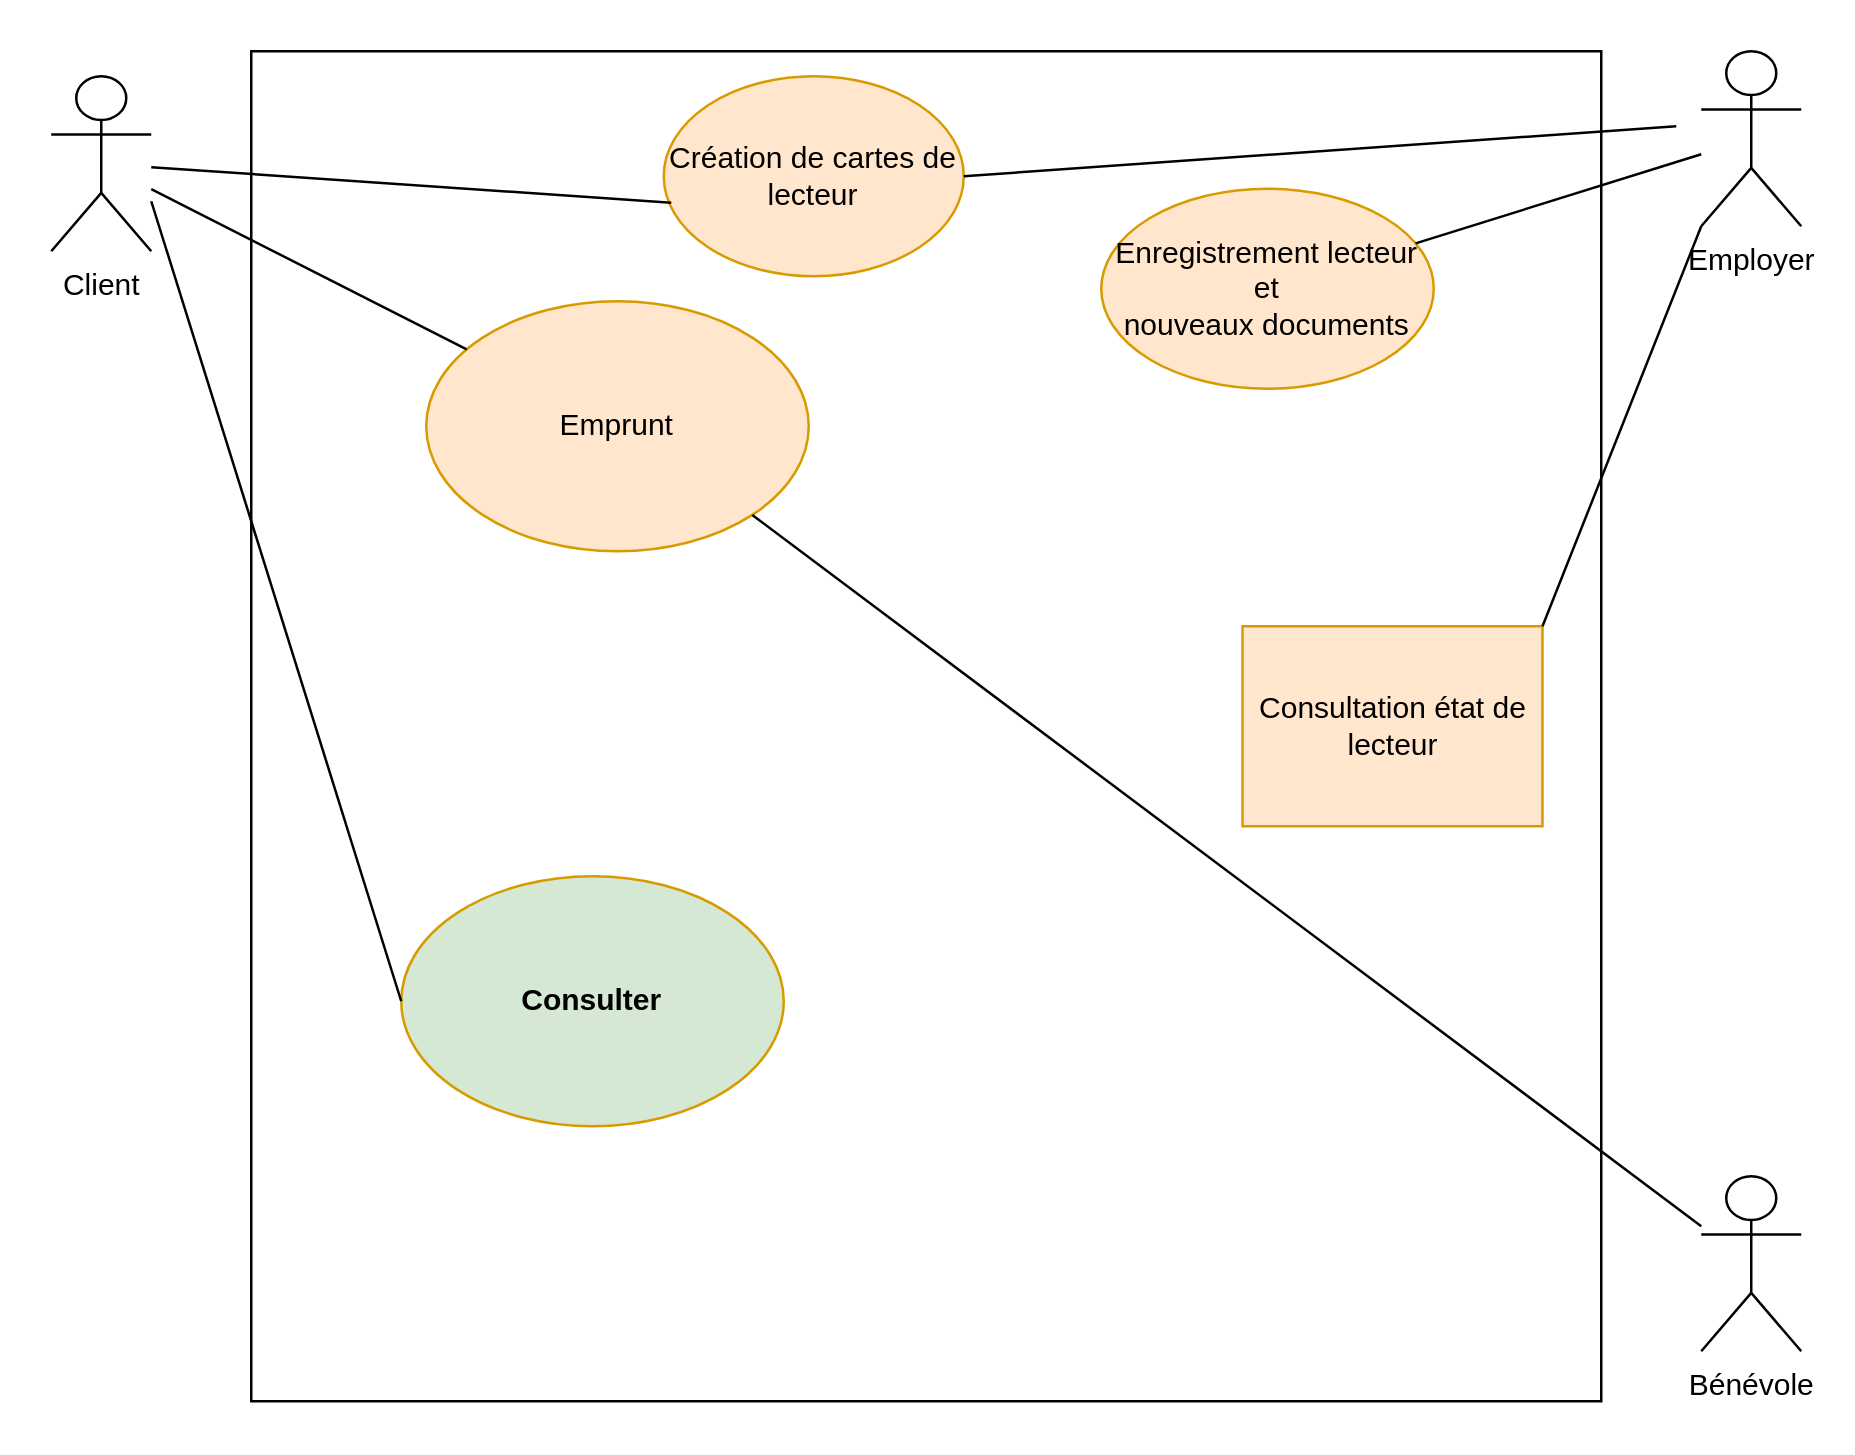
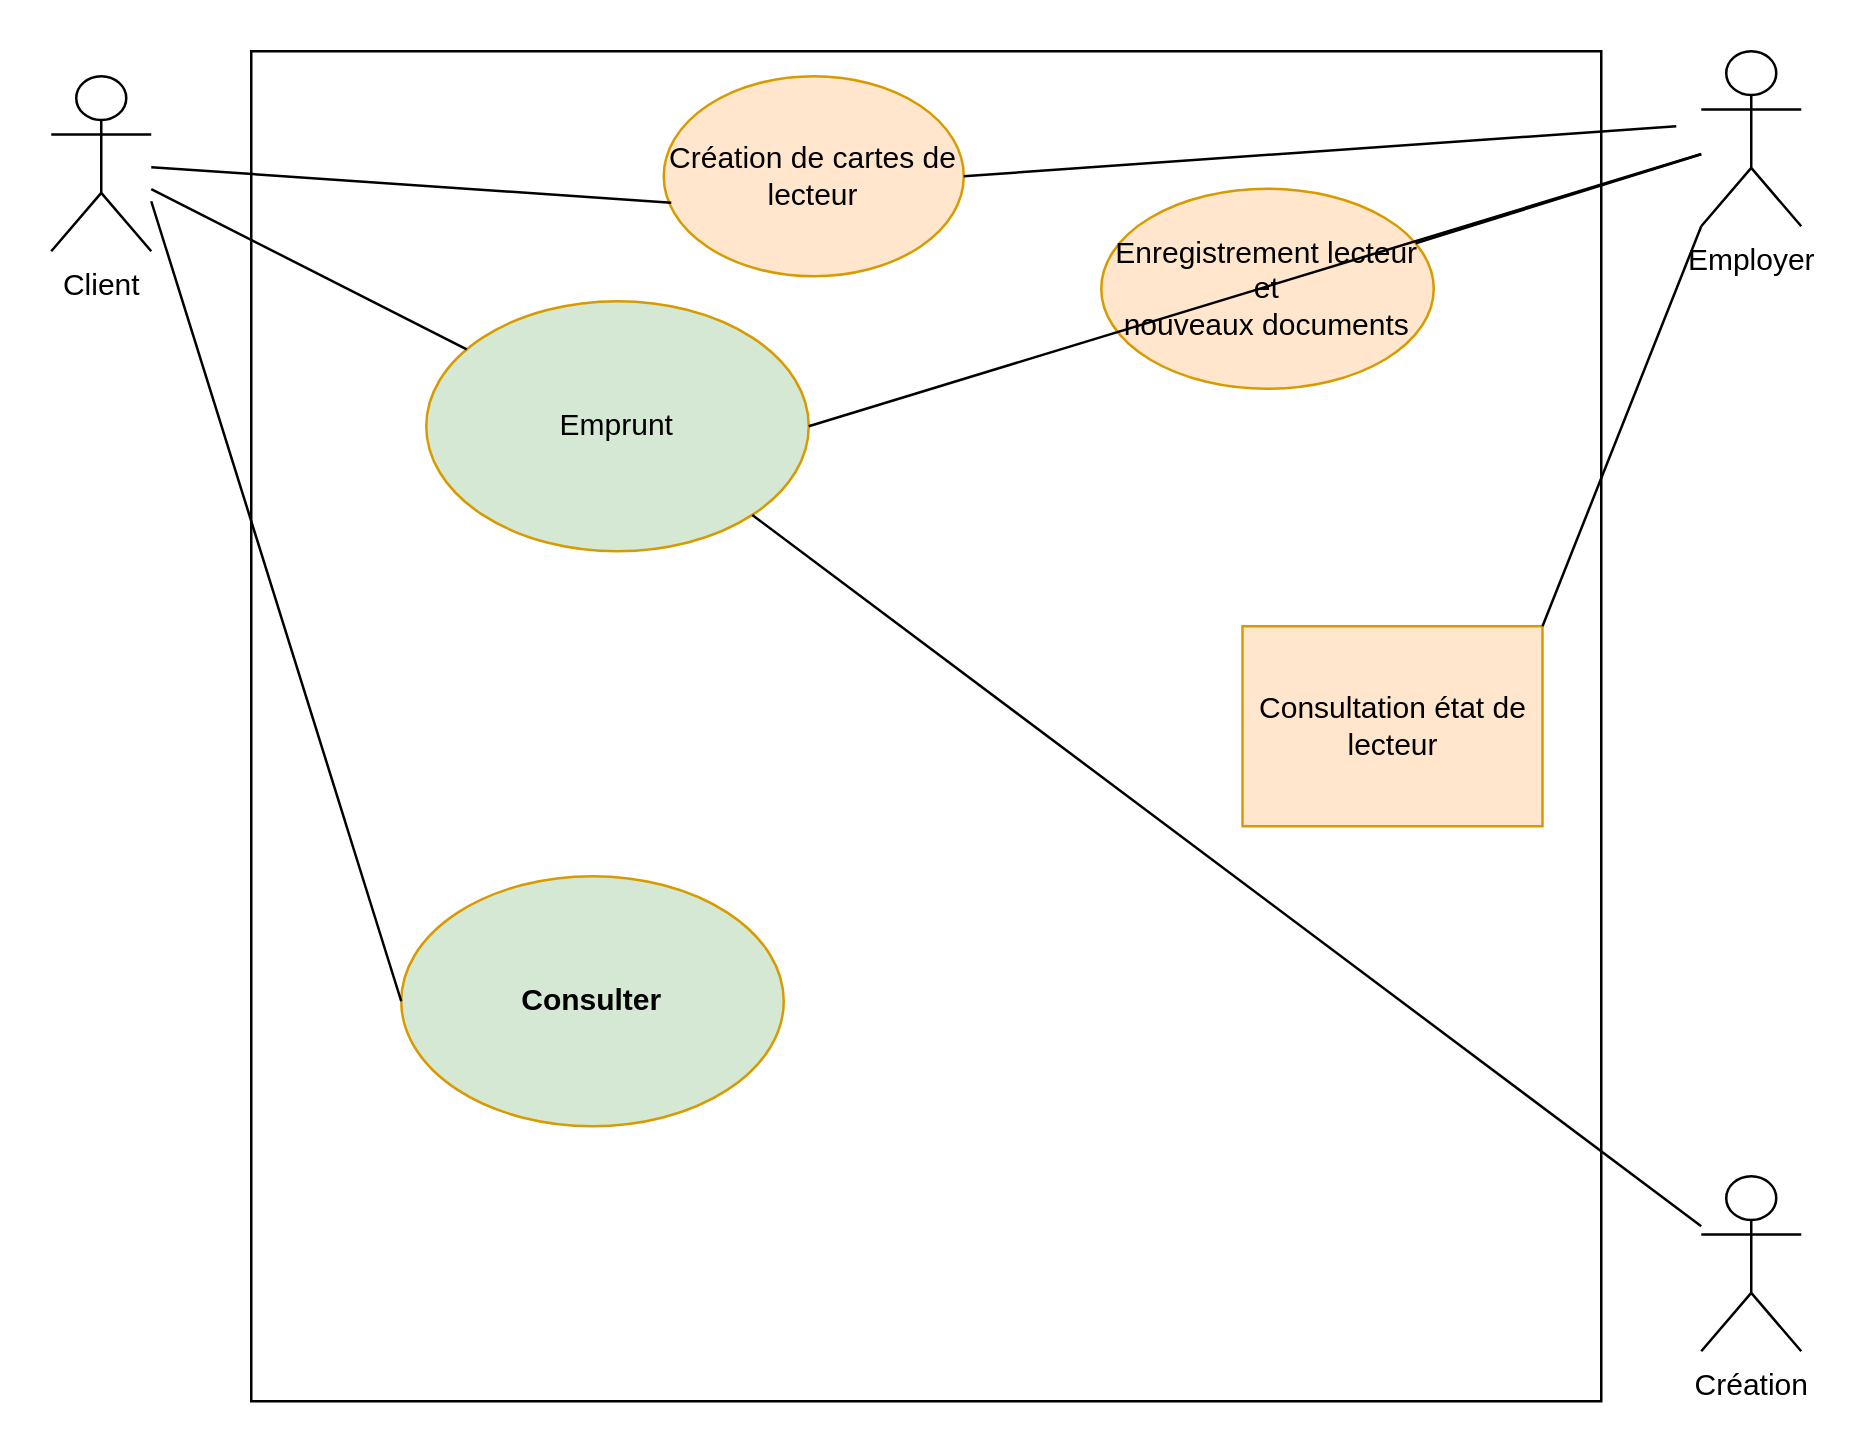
none -> (1112, 334)
(618, 426) -> (618, 426)
(1753, 1387) -> (1753, 1387)
